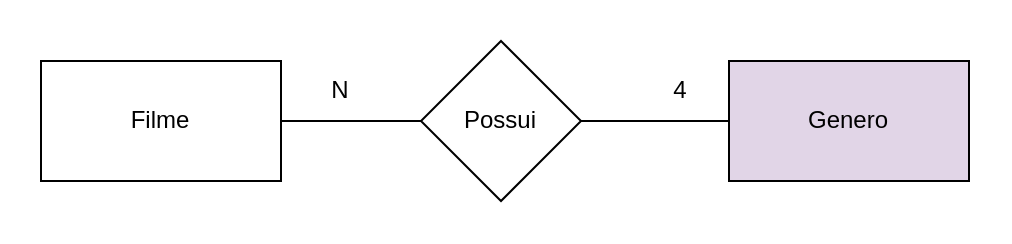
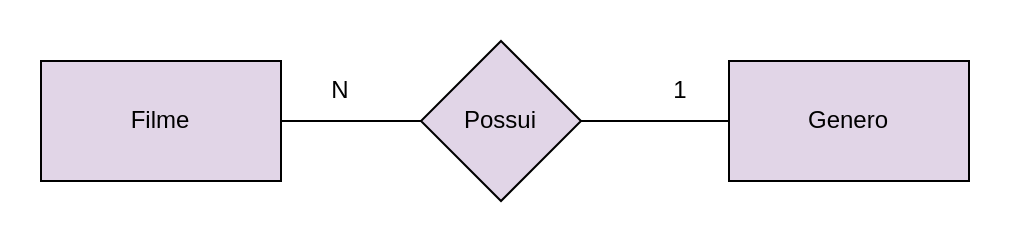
(681, 91) -> (681, 91)
(161, 121) -> (161, 121)
(501, 121) -> (501, 121)
